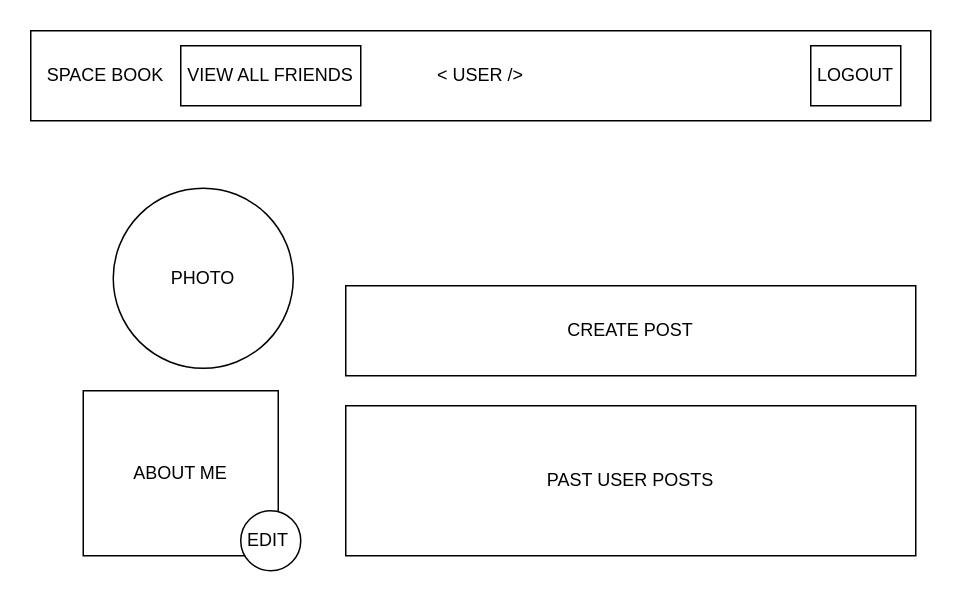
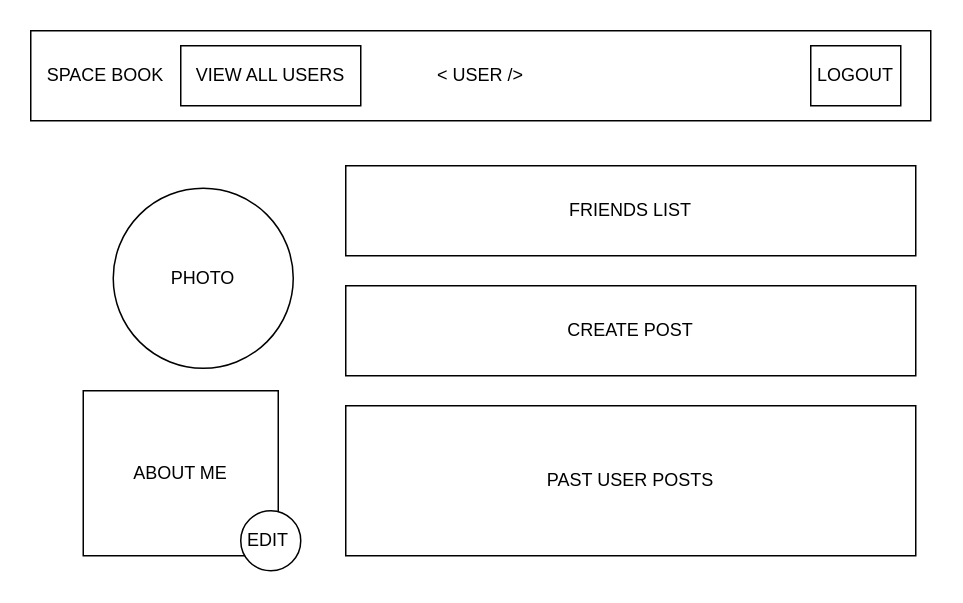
(271, 76) -> (271, 76)
none -> (631, 211)
